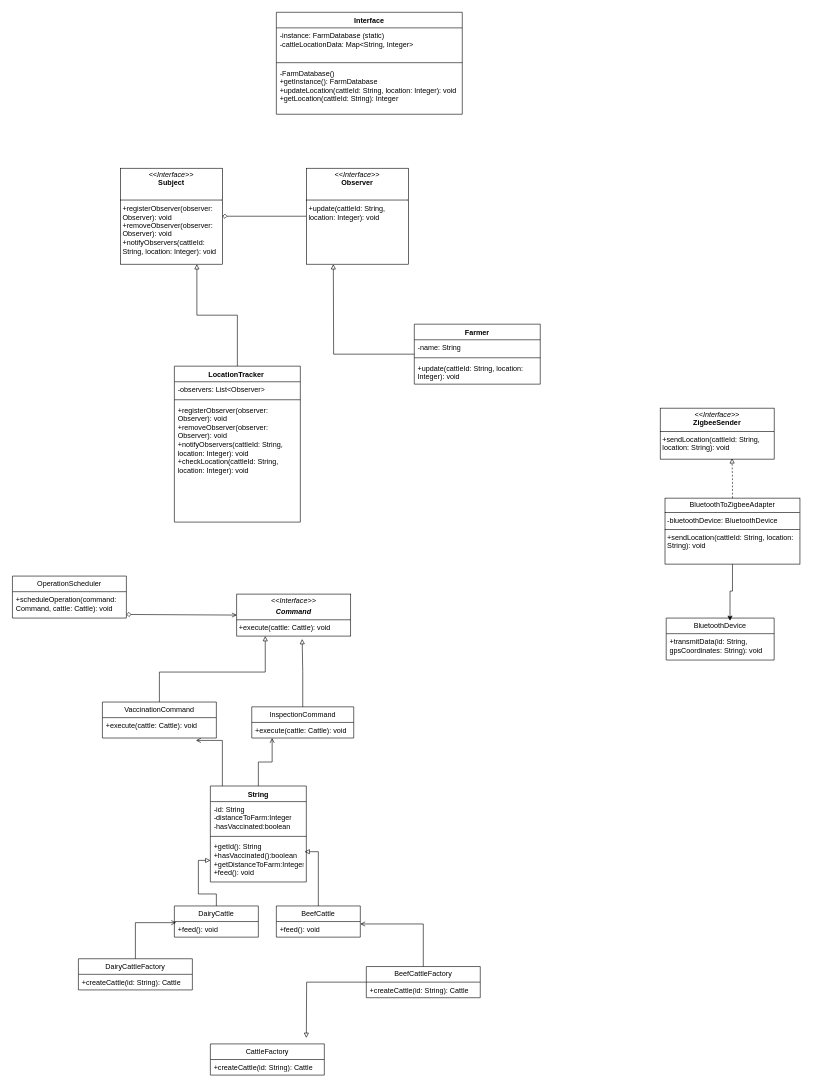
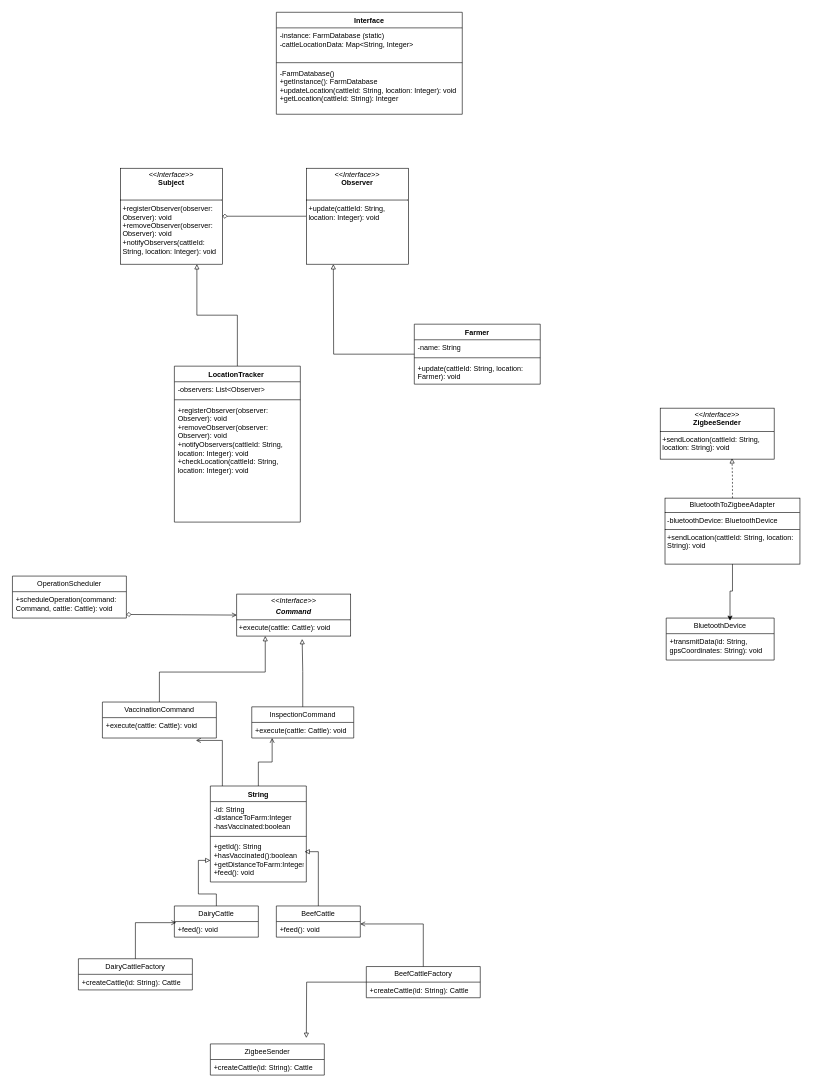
(478, 373) -> (478, 373)
(267, 1052) -> (267, 1052)
